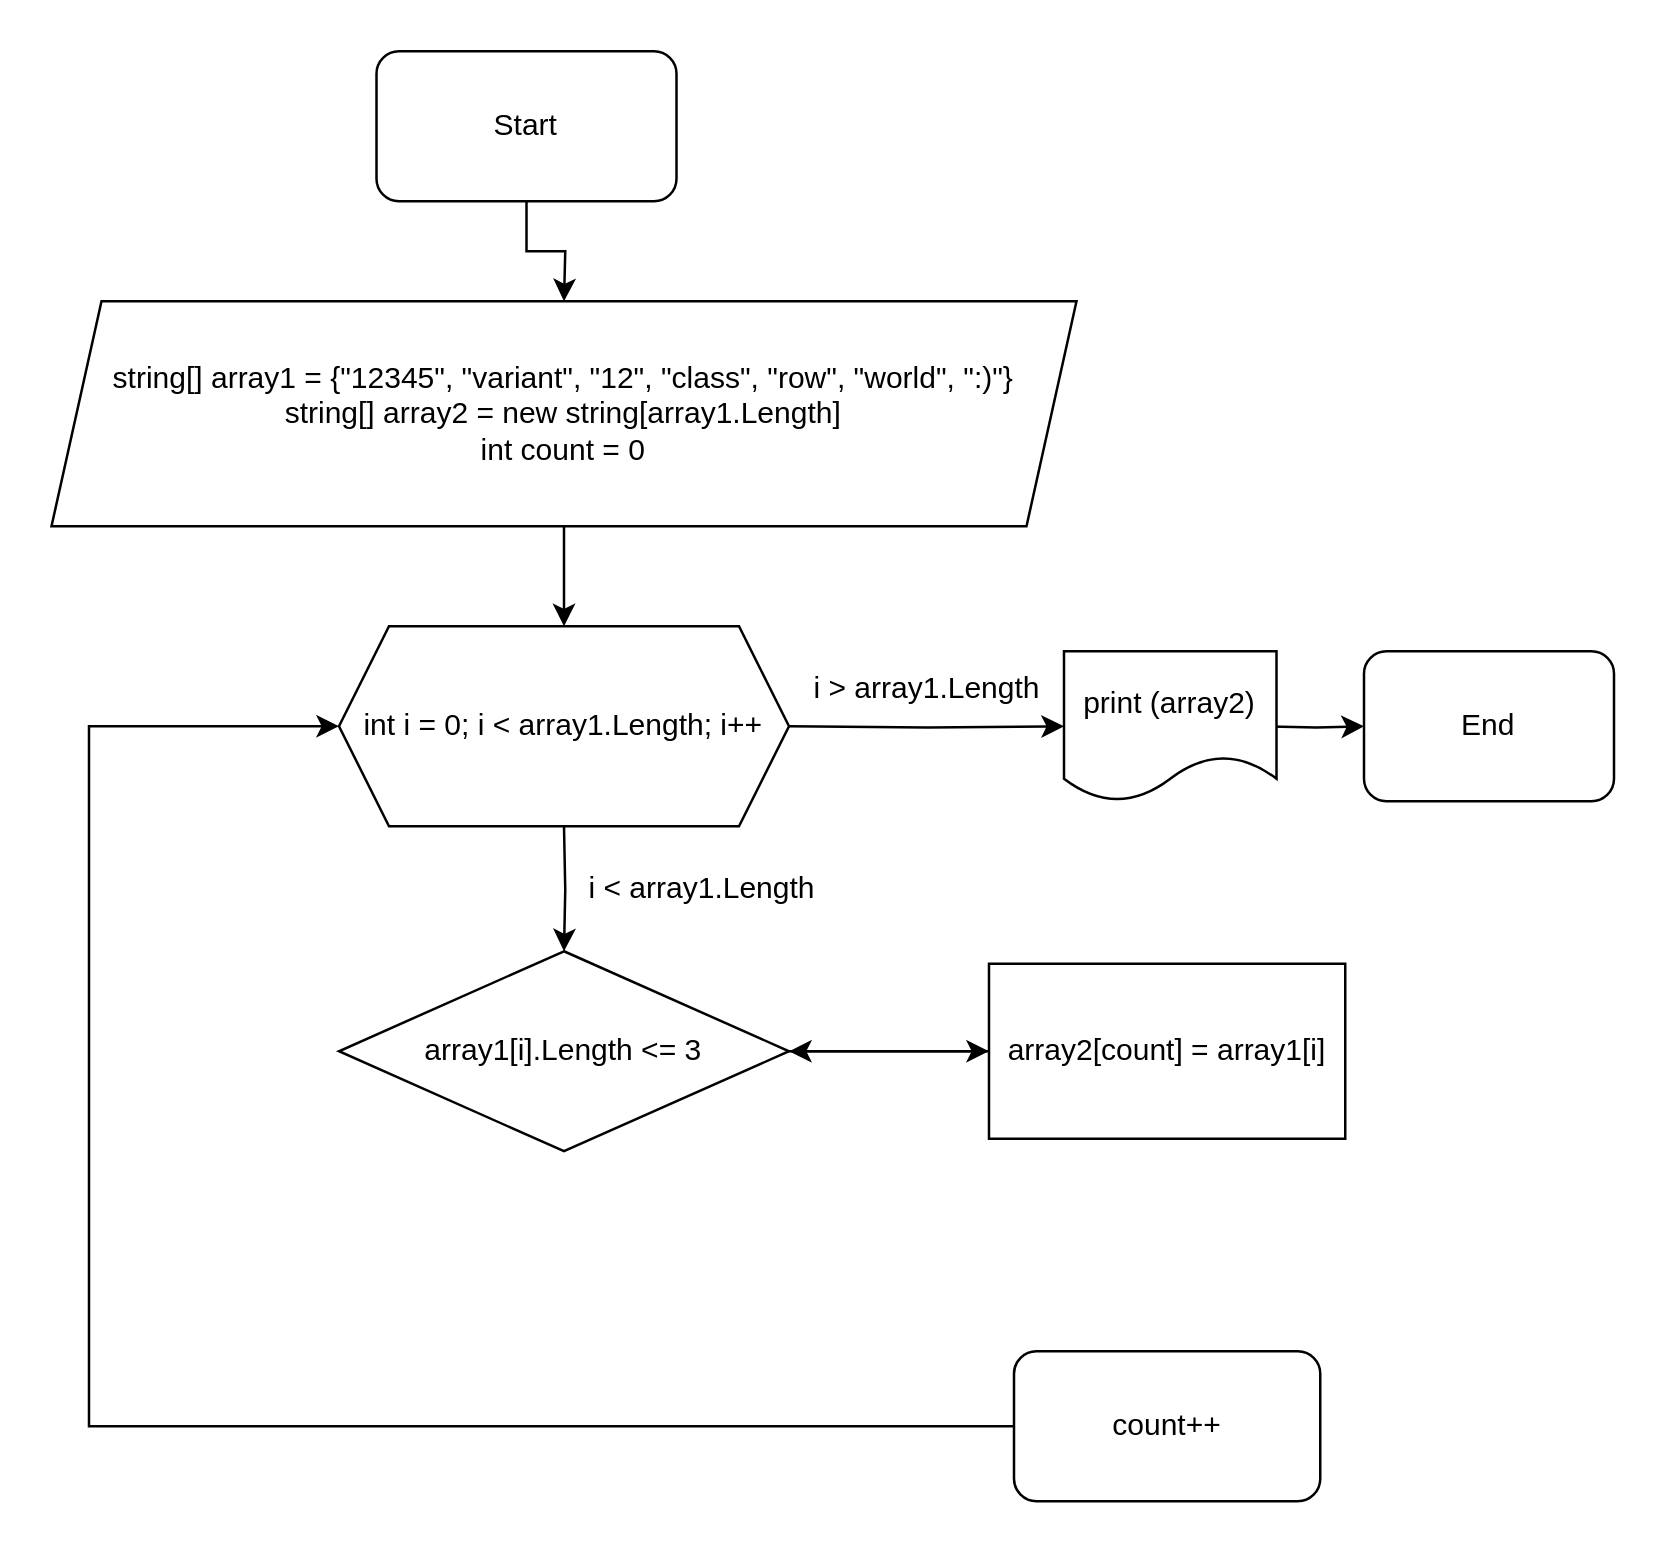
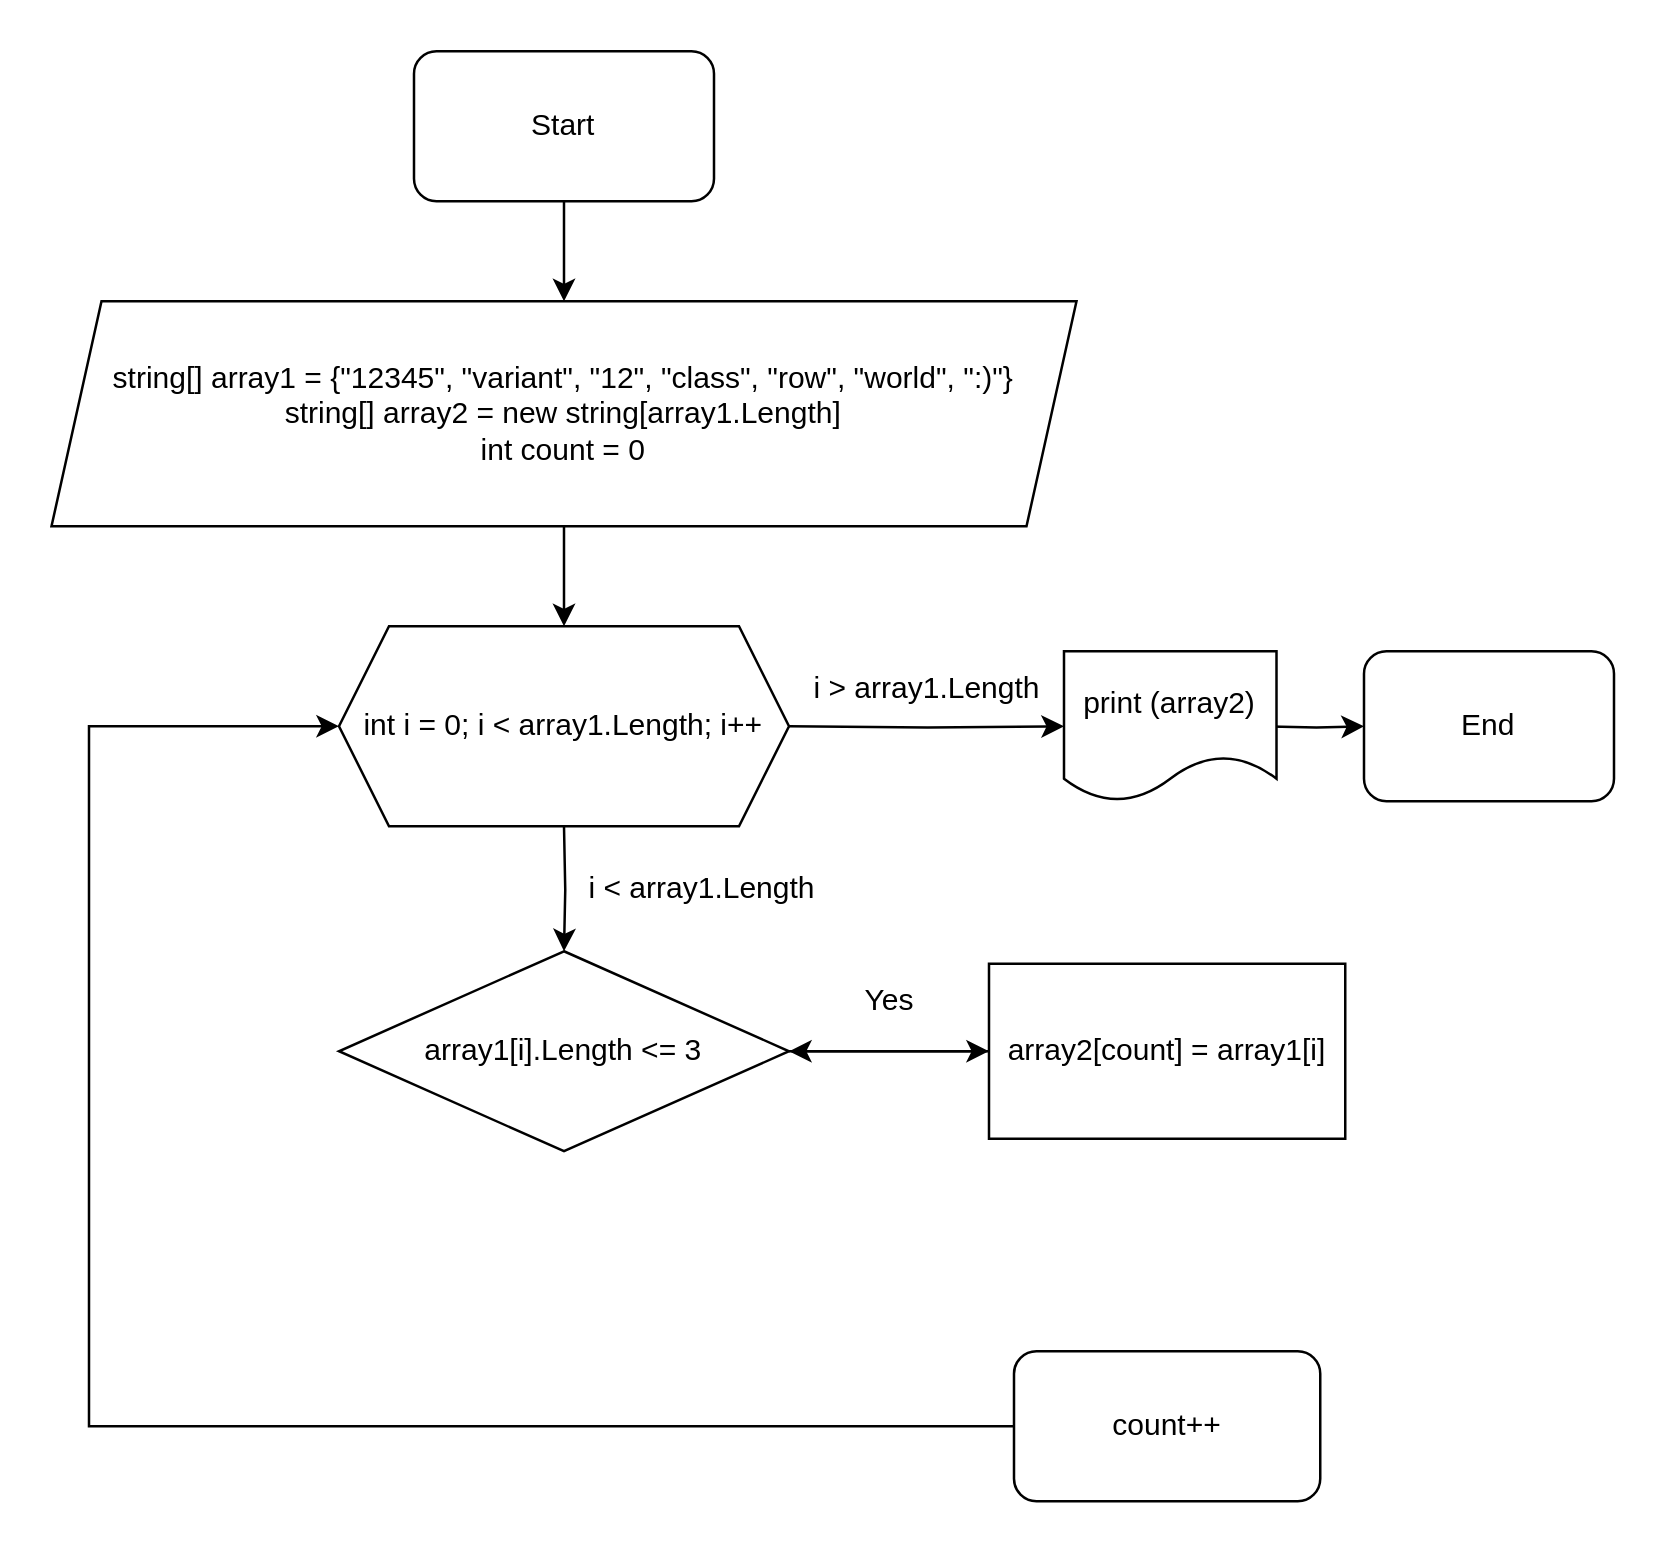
(526, 126) -> (564, 126)
none -> (889, 1001)
